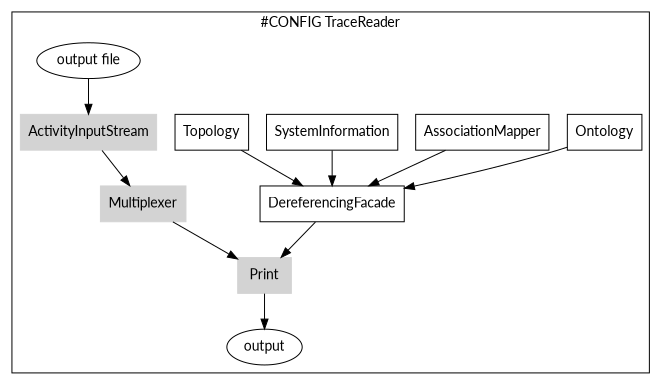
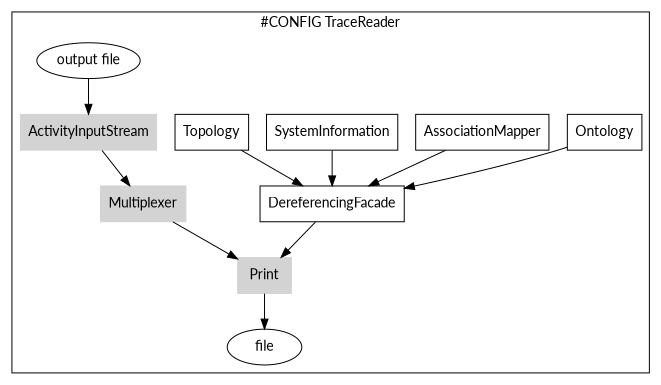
(265, 347) -> (265, 347)
